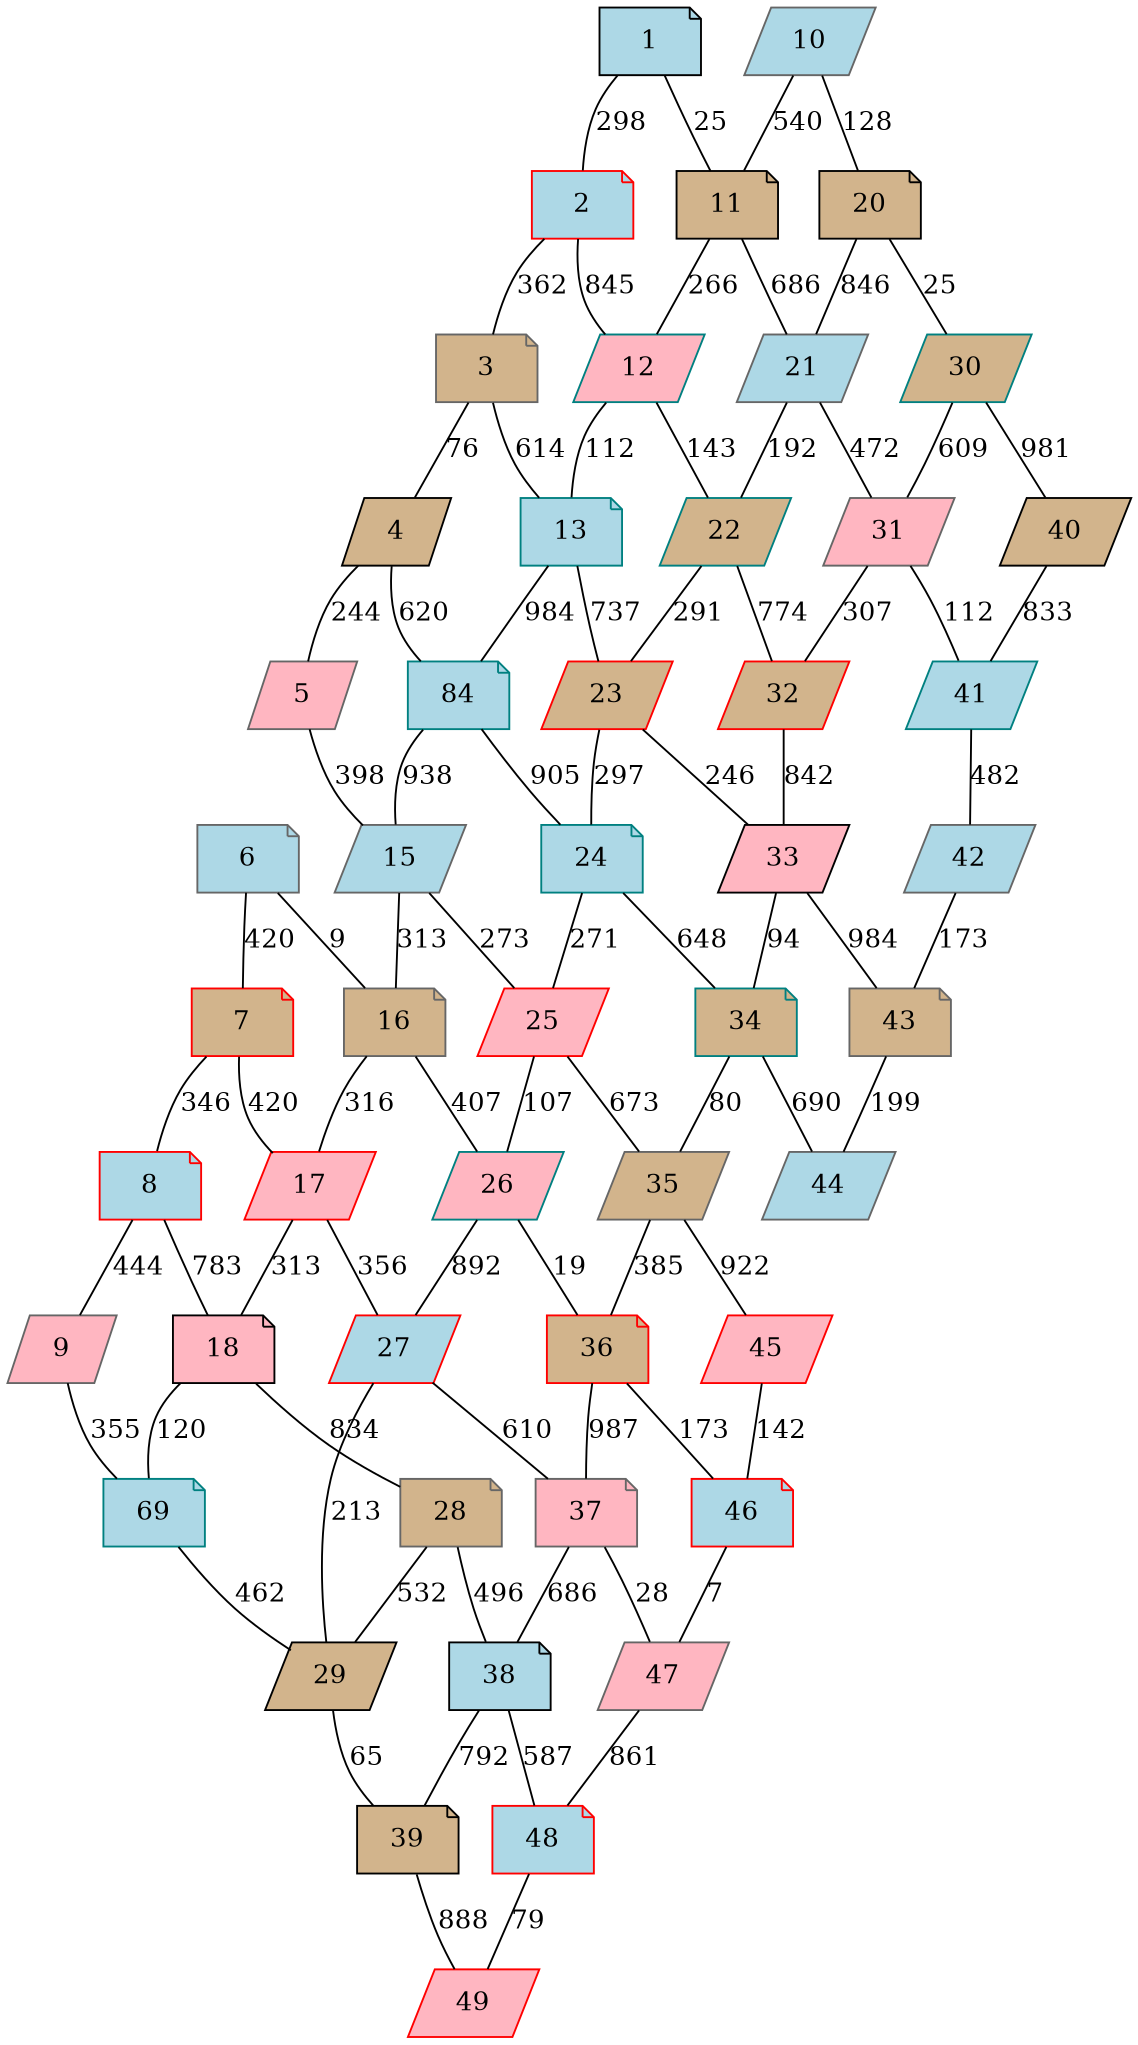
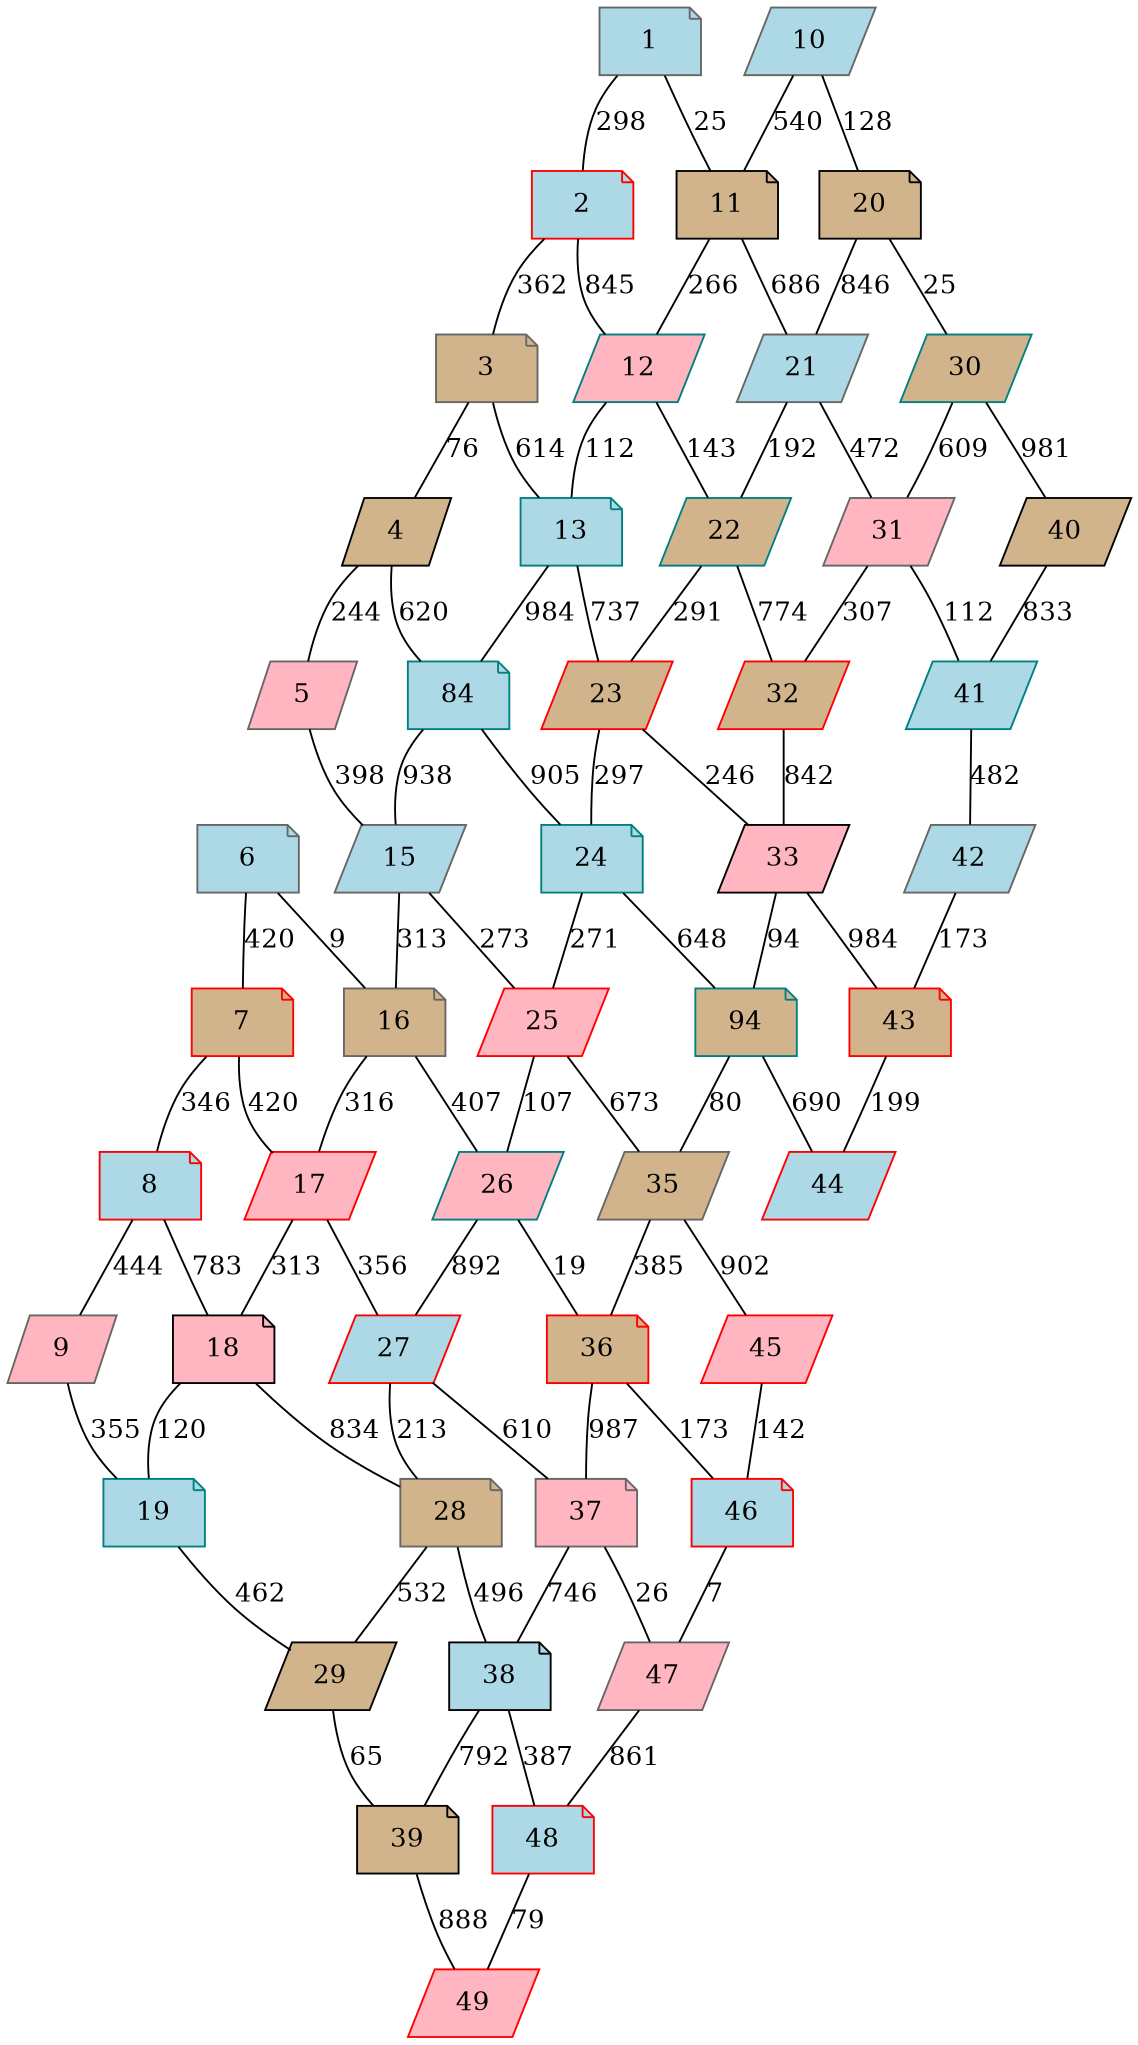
(650, 41) -> (650, 41)
(746, 1022) -> (746, 1022)
(900, 1022) -> (900, 1022)
(829, 1186) -> (829, 1186)
(746, 1267) -> (746, 1267)
(326, 1508) -> (393, 1434)
(154, 1513) -> (154, 1513)
(573, 1594) -> (573, 1594)
(653, 1594) -> (653, 1594)
(549, 1758) -> (549, 1758)
